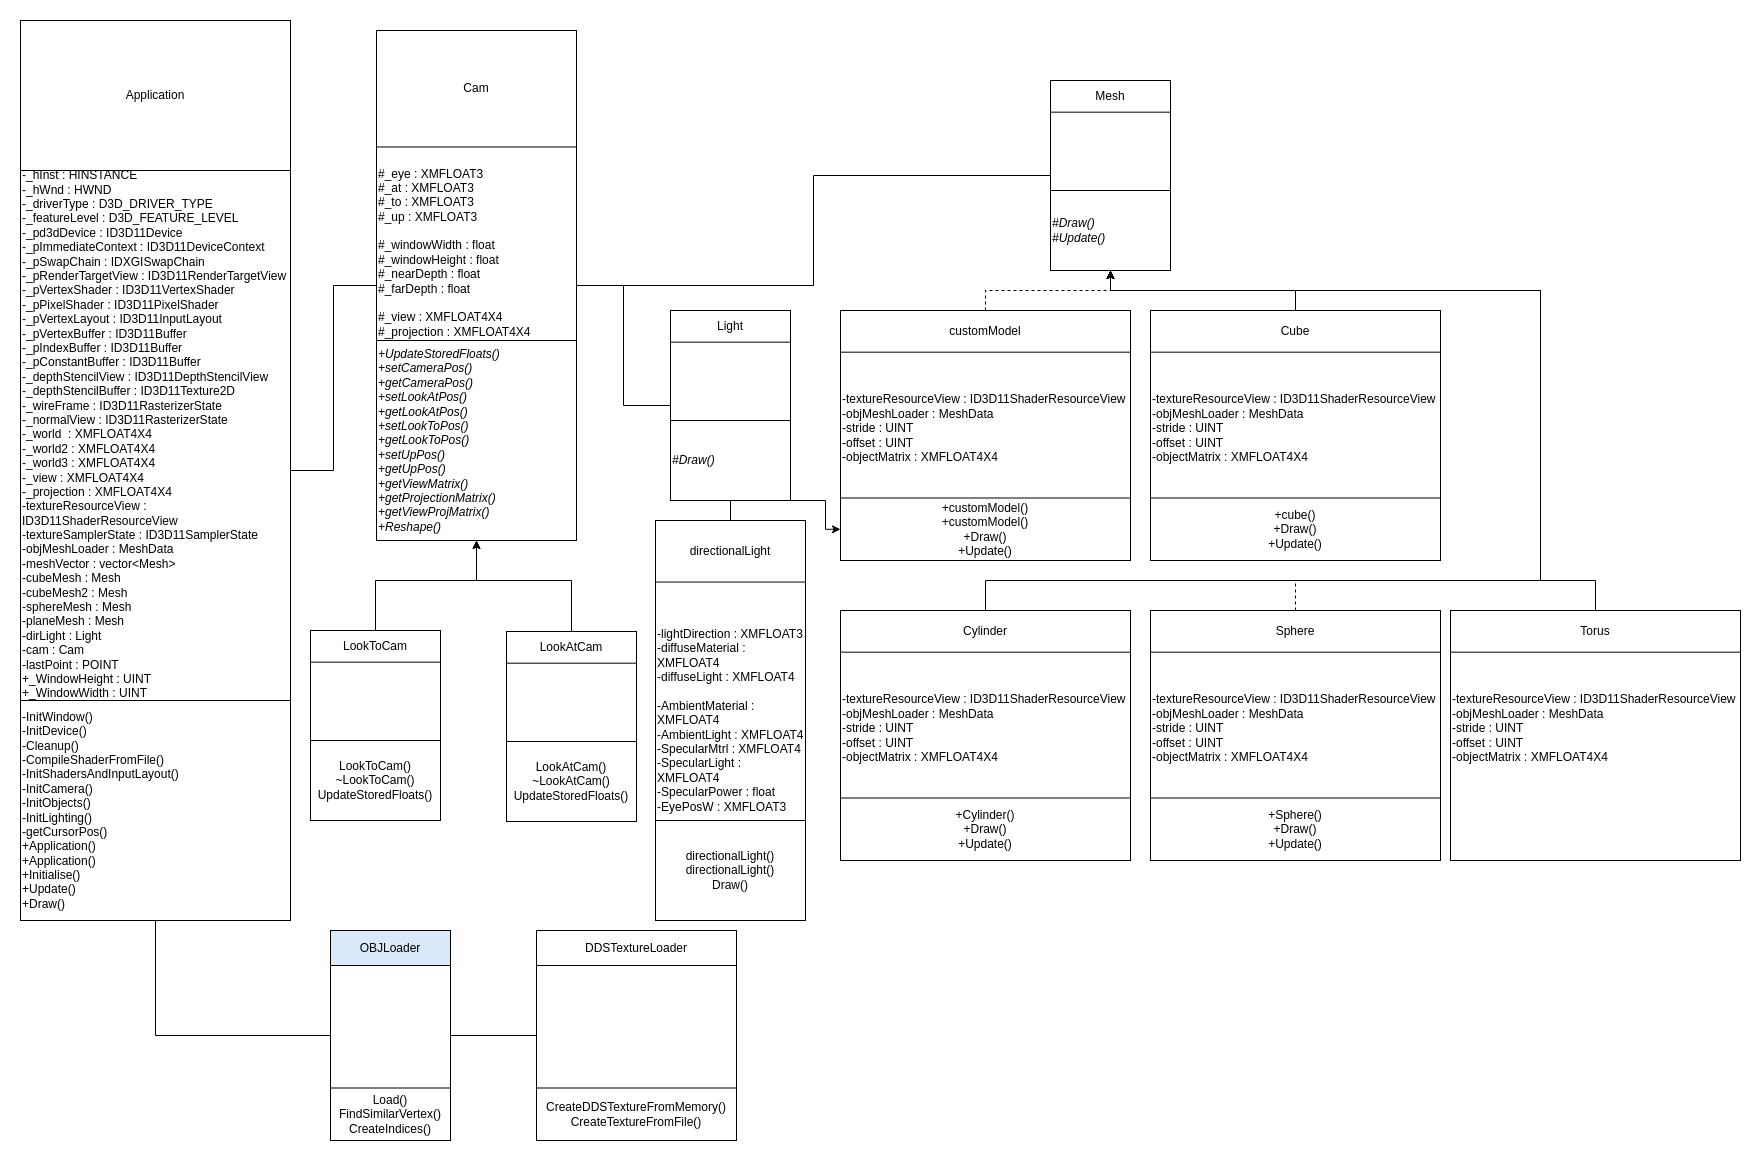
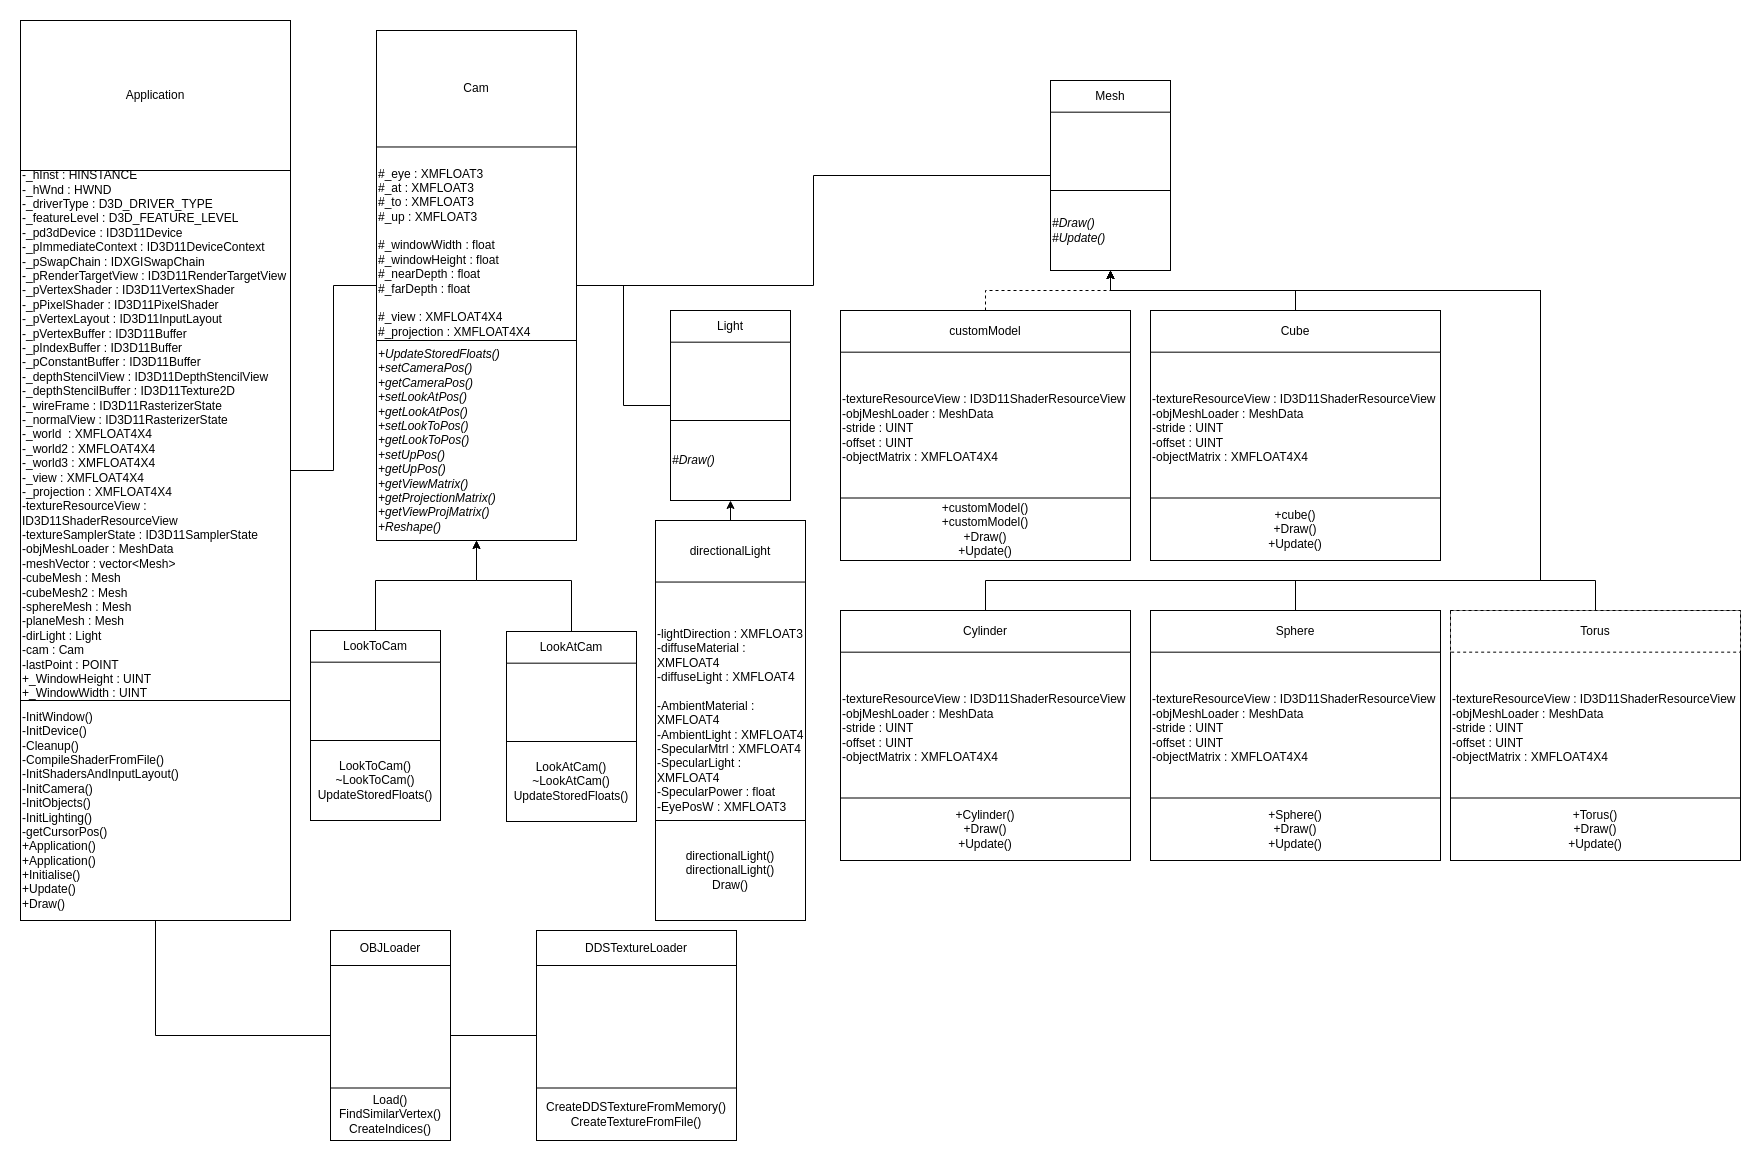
(826, 501) -> (731, 508)
(1296, 596) -> (1296, 596)
(1596, 631) -> (1596, 631)
none -> (1596, 829)
(391, 948) -> (391, 948)
